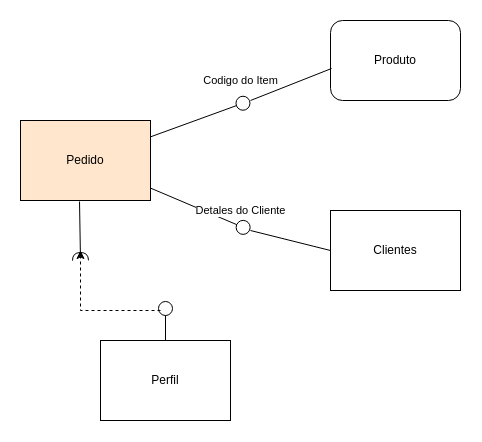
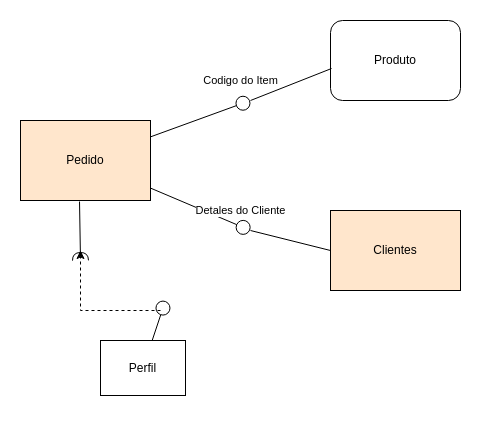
(396, 251) -> (396, 251)
(166, 381) -> (143, 368)
